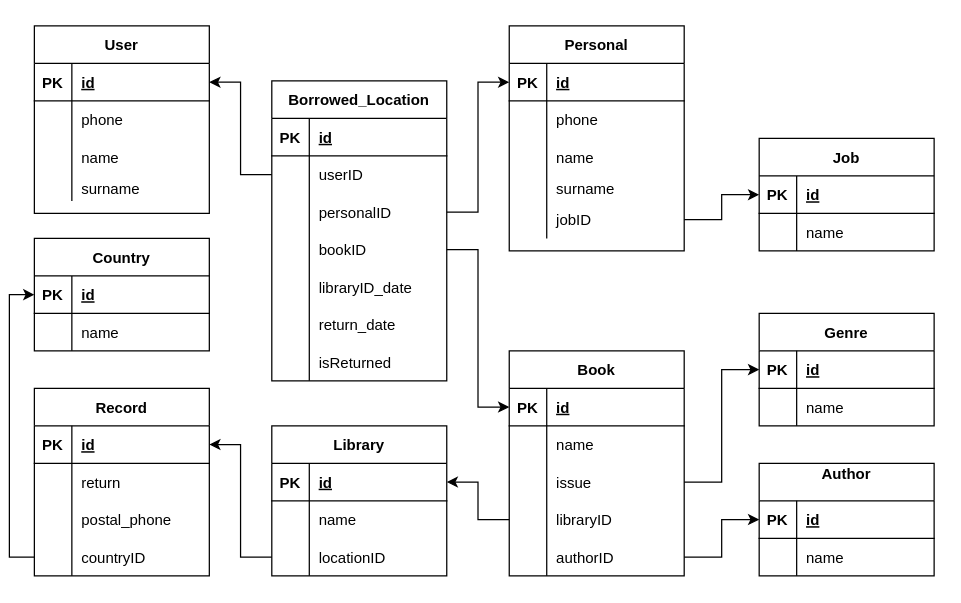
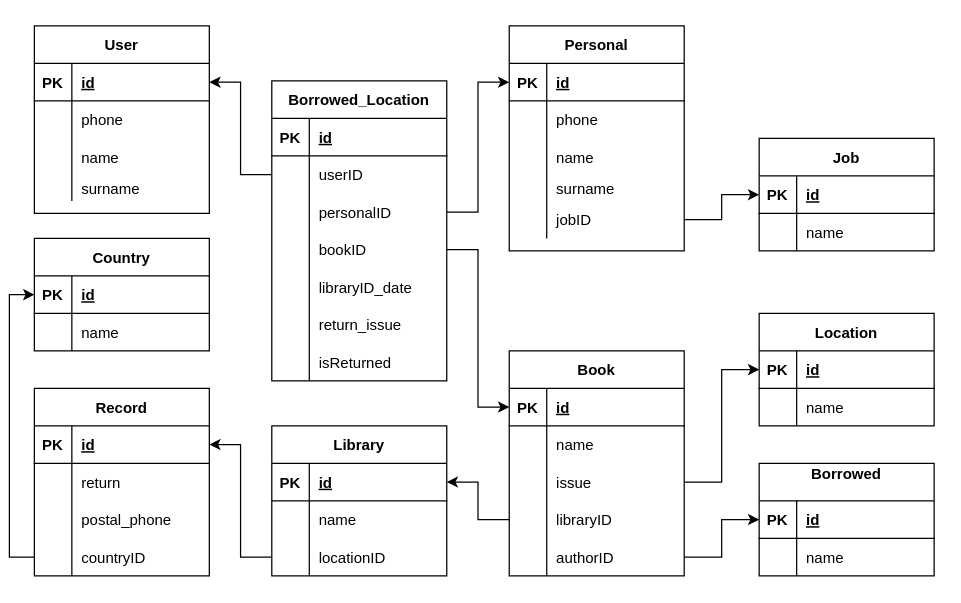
(365, 325) -> (367, 325)
(846, 333) -> (846, 333)
(846, 474) -> (846, 474)
